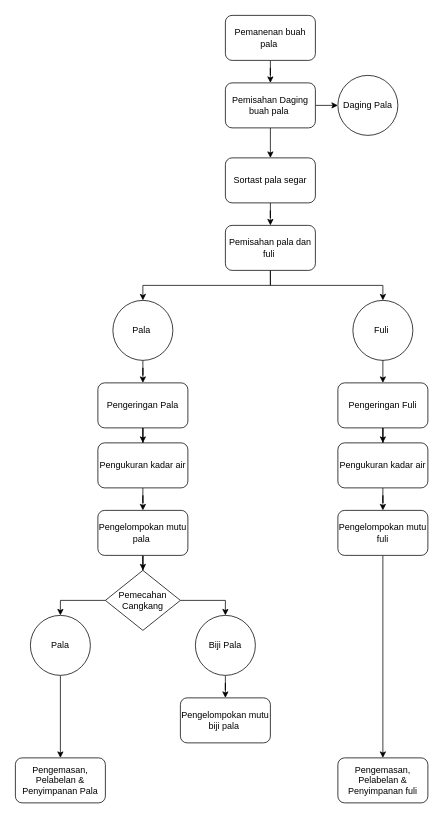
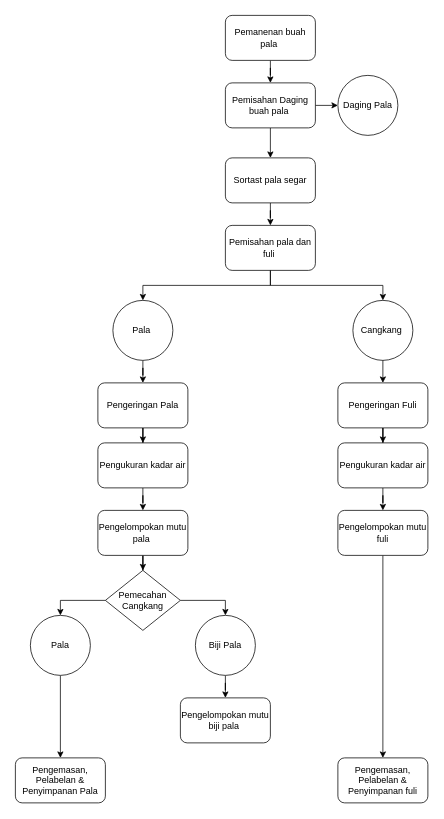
(383, 330) -> (383, 330)
